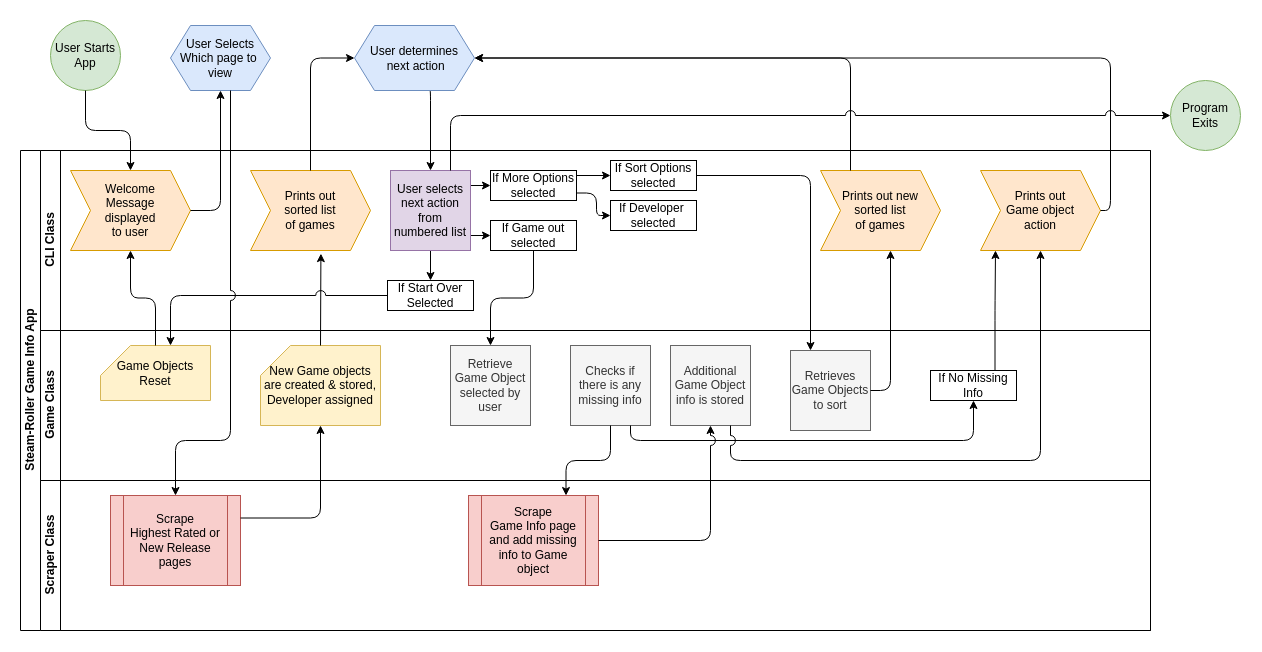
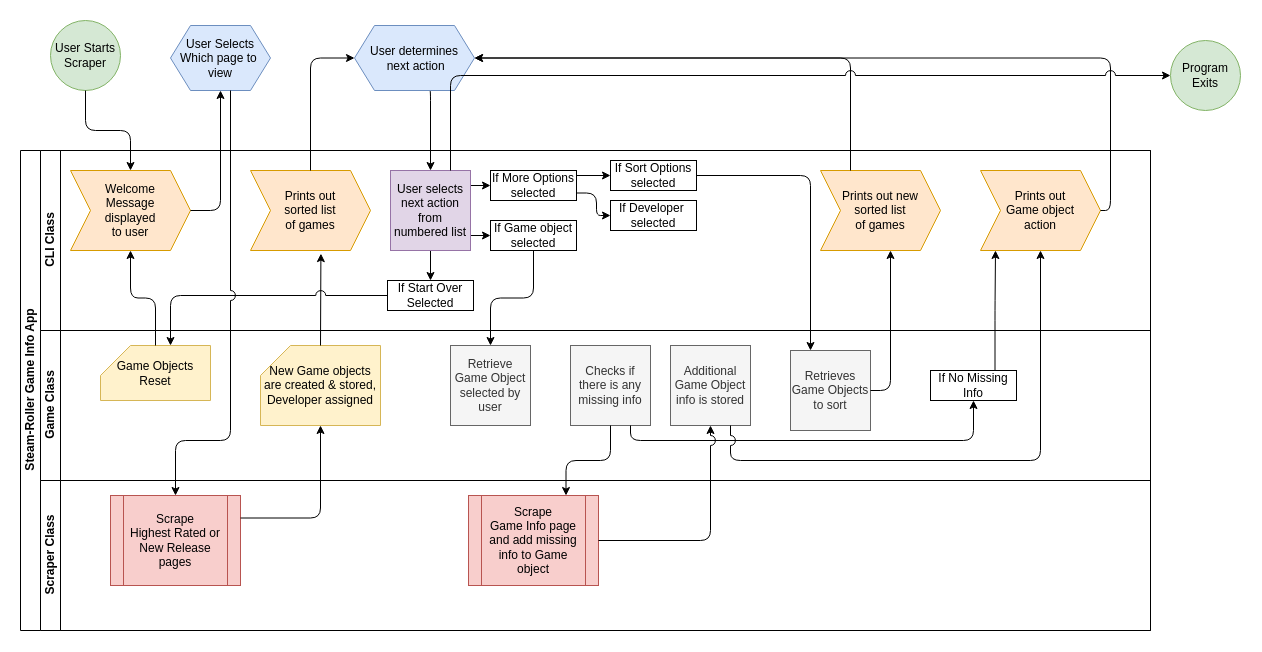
(86, 56) -> (86, 56)
(1206, 116) -> (1206, 76)
(534, 236) -> (534, 236)
